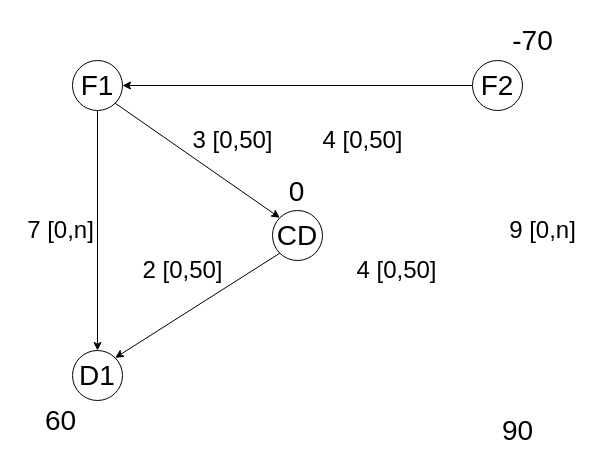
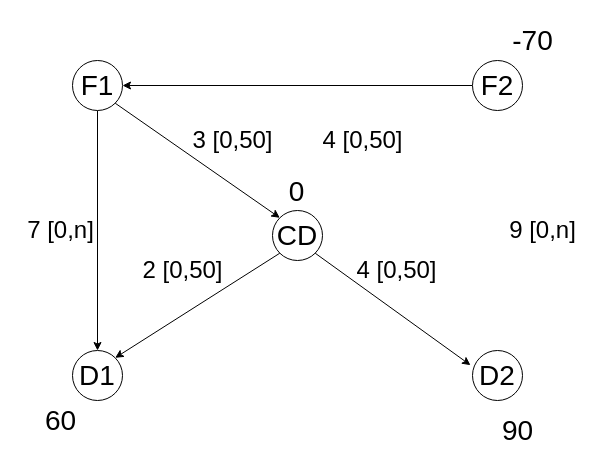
none -> (390, 307)
none -> (498, 376)
